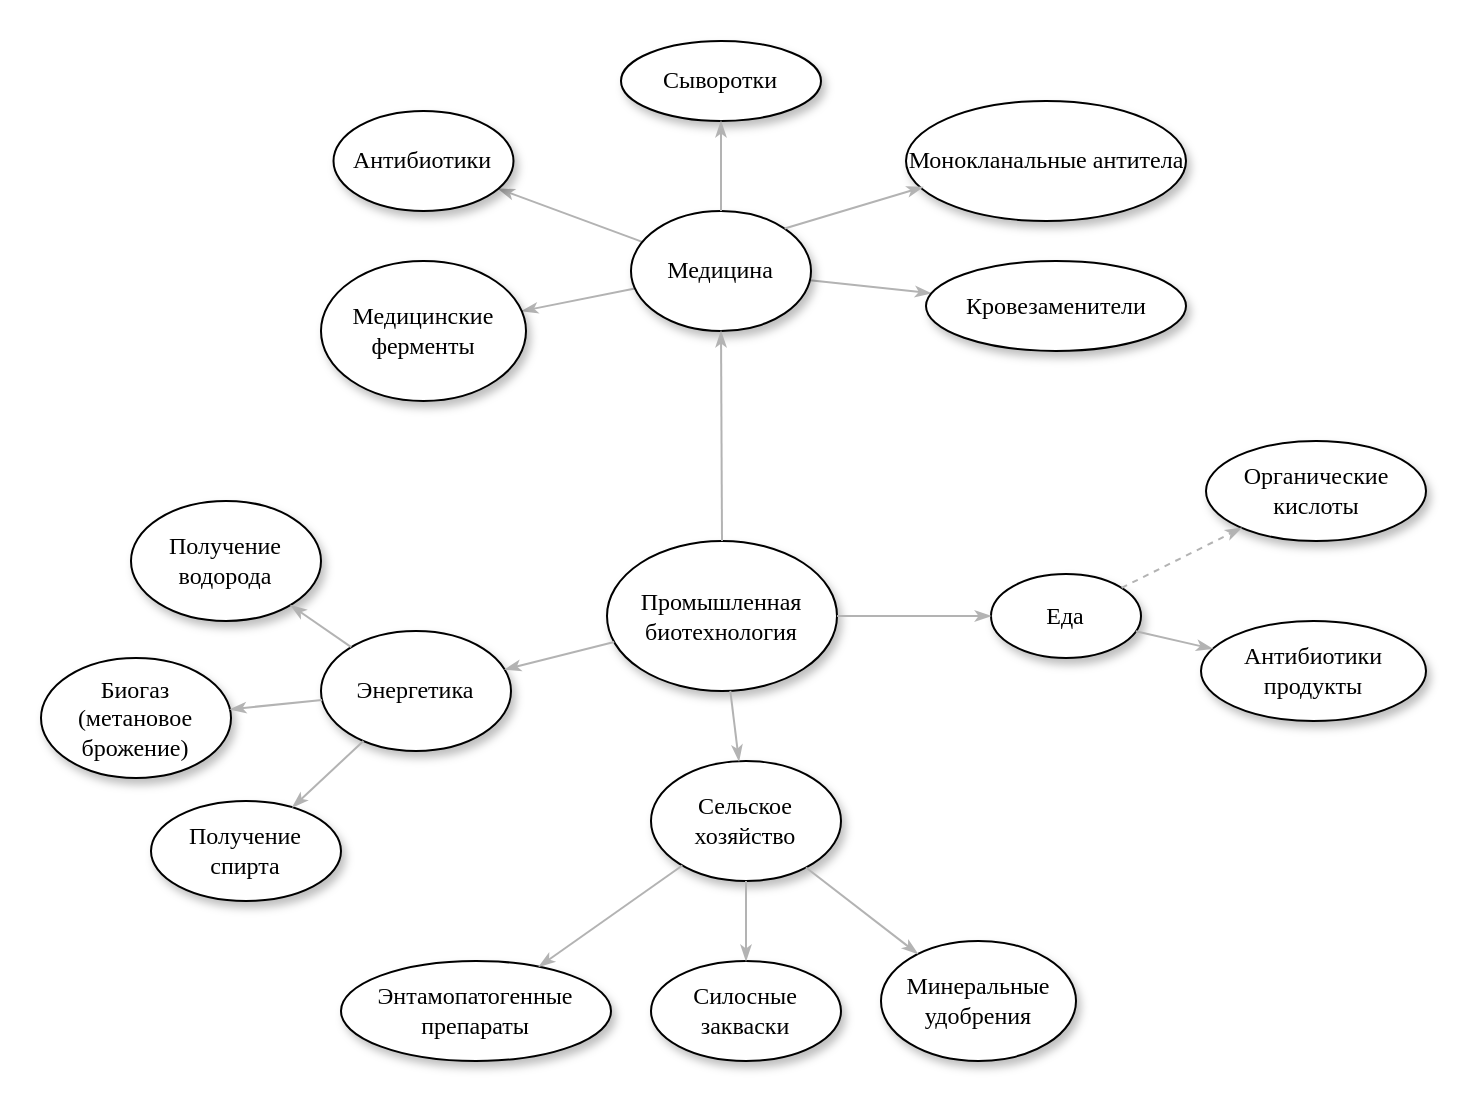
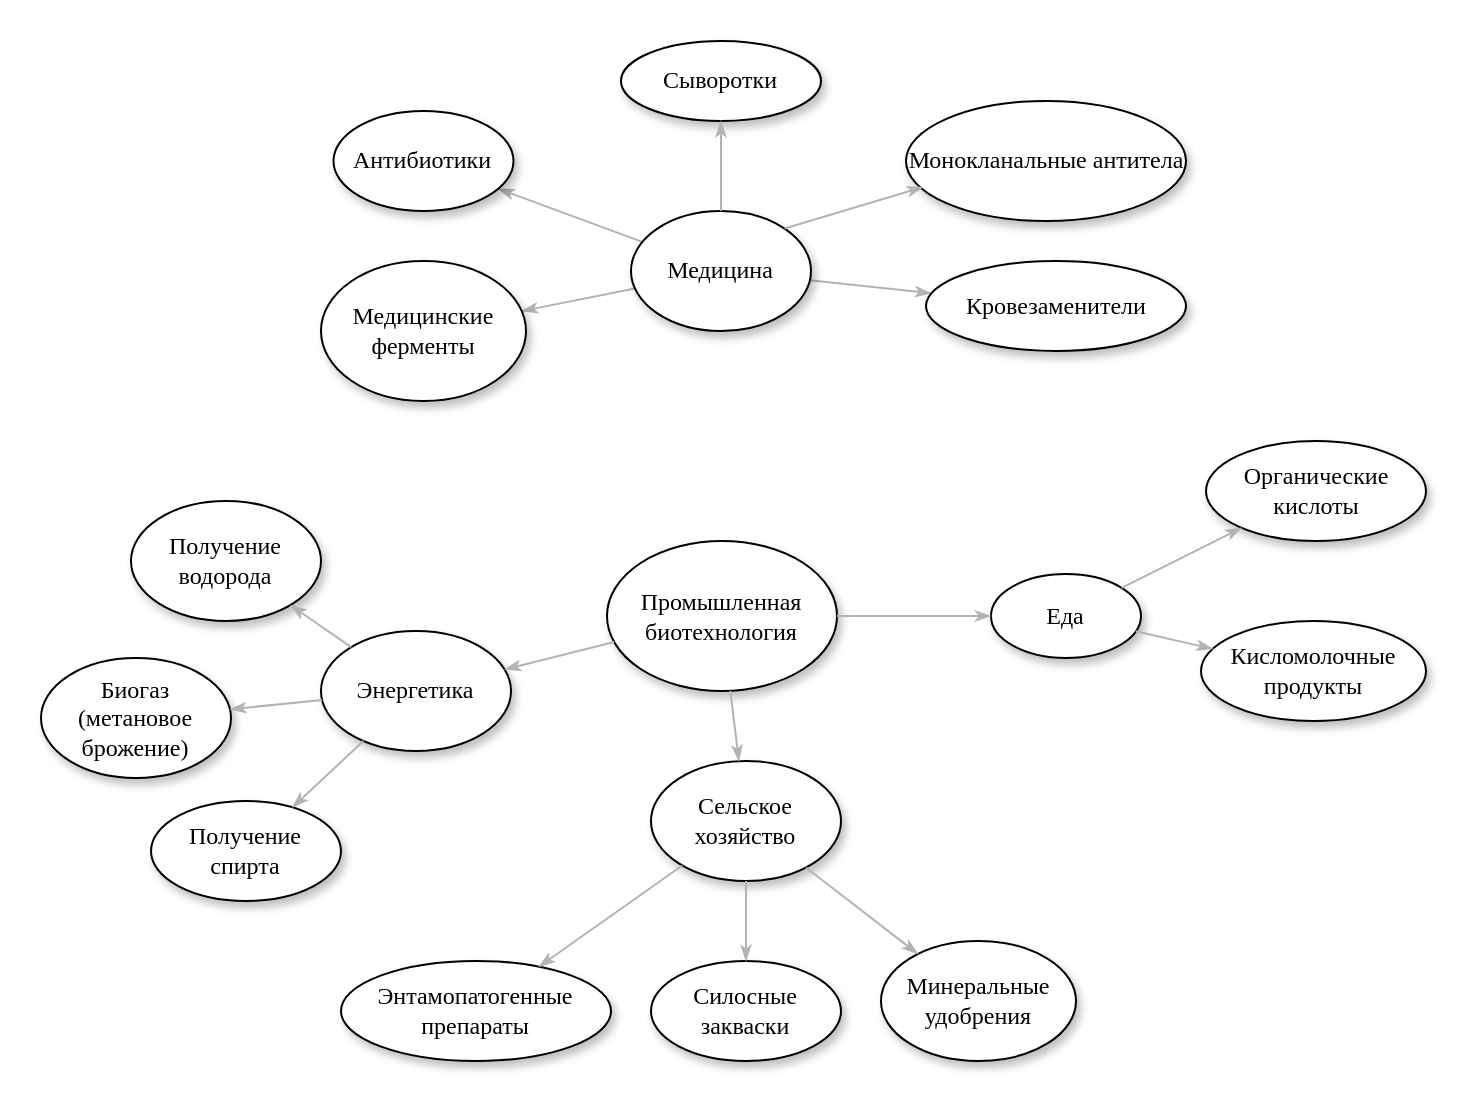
(722, 540) -> none
(1177, 560) -> (1177, 560)
(1314, 671) -> (1314, 671)
